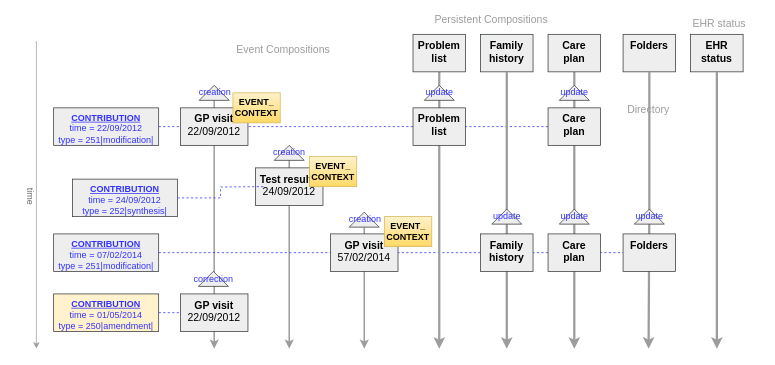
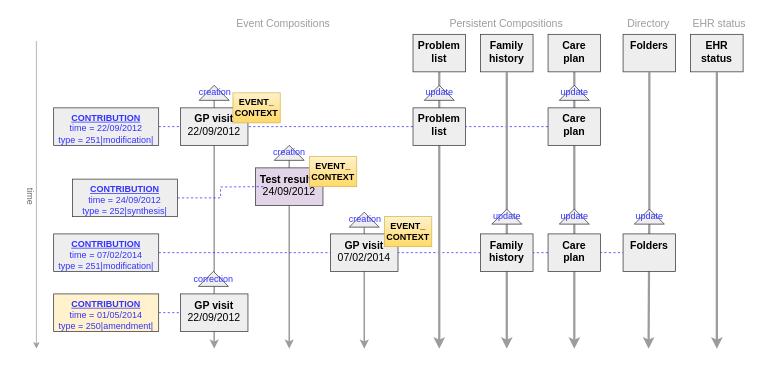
(497, 19) -> (512, 23)
(280, 49) -> (280, 23)
(652, 109) -> (652, 23)
(289, 186) -> (289, 186)
(364, 251) -> (364, 251)
